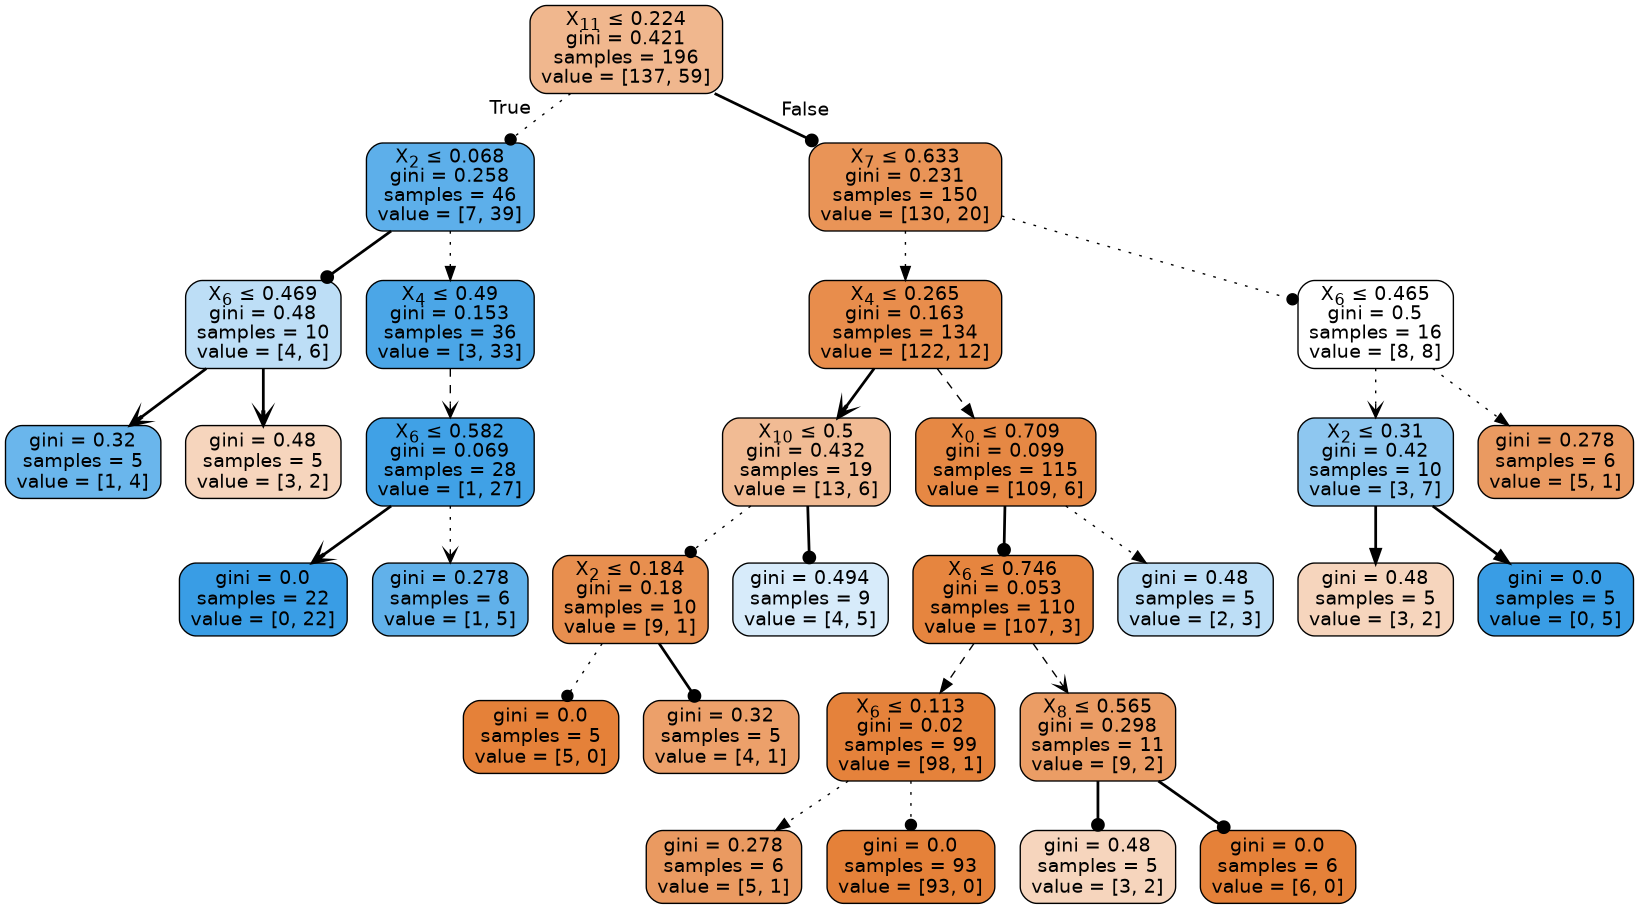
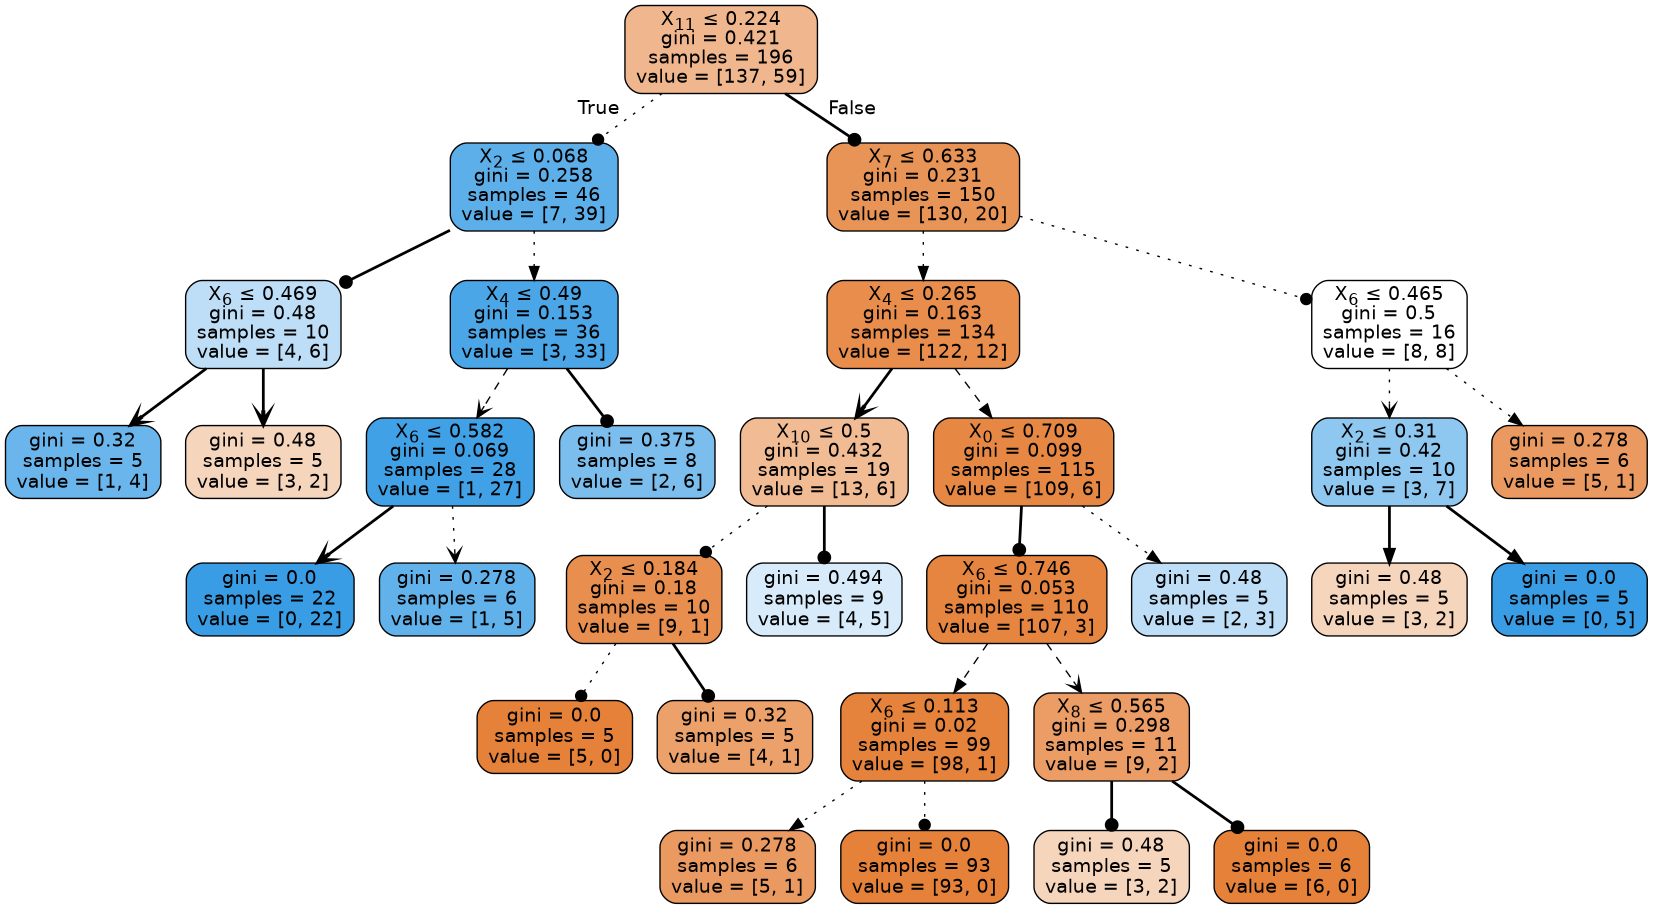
none -> (637, 462)
